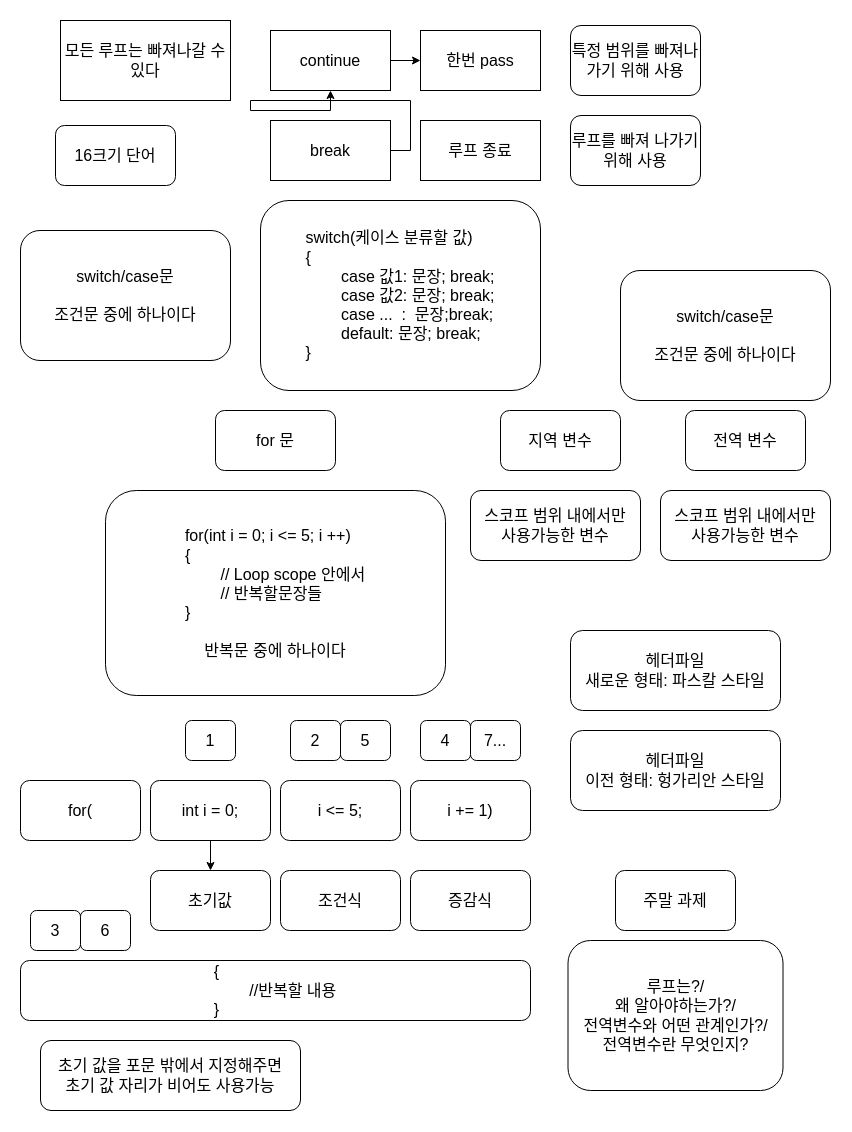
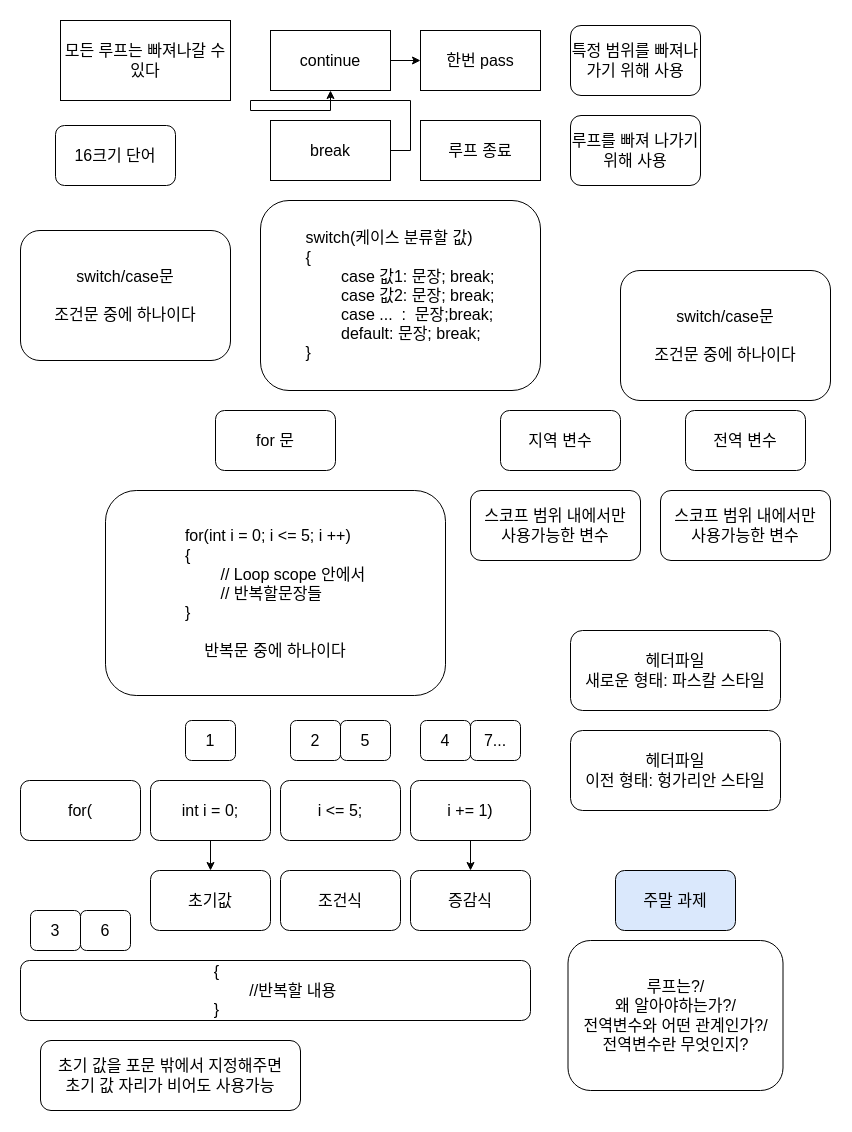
none -> (471, 860)
(676, 901) -> (676, 901)
